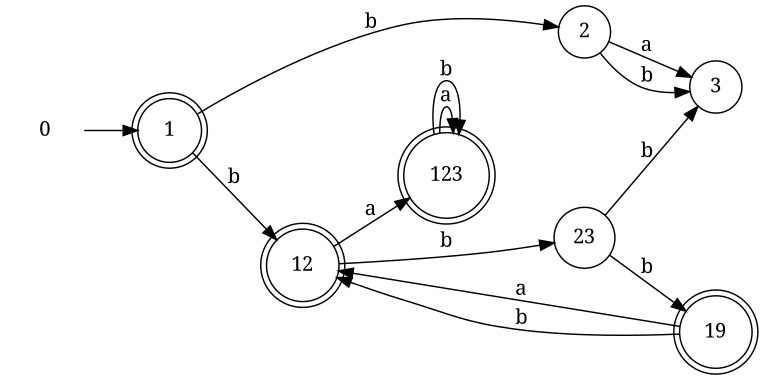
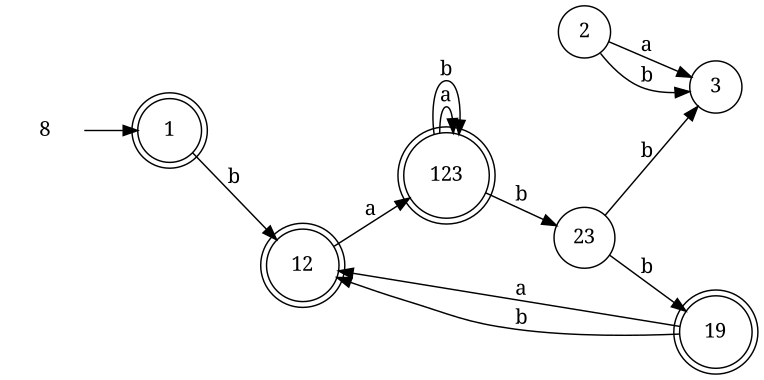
(363, 36) -> none
(45, 131) -> (45, 131)
(440, 257) -> (515, 206)
